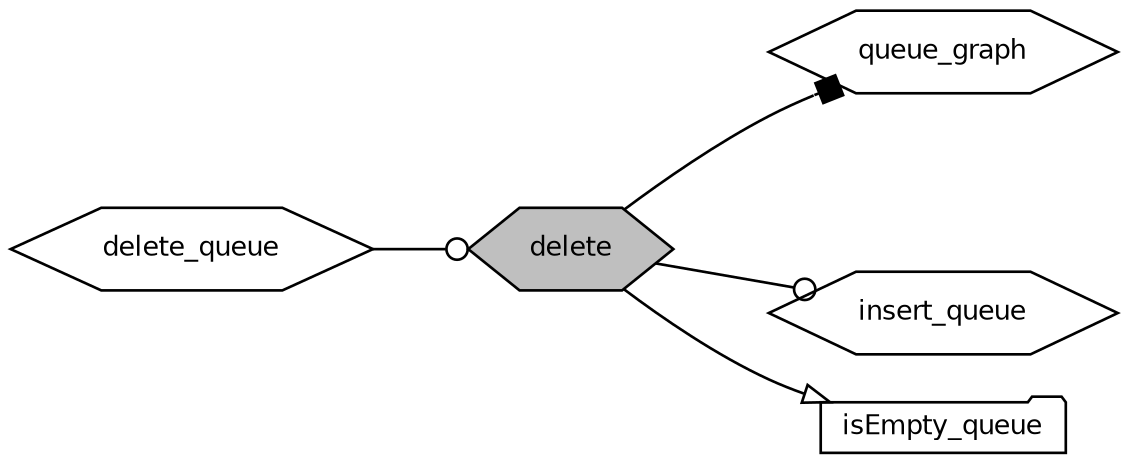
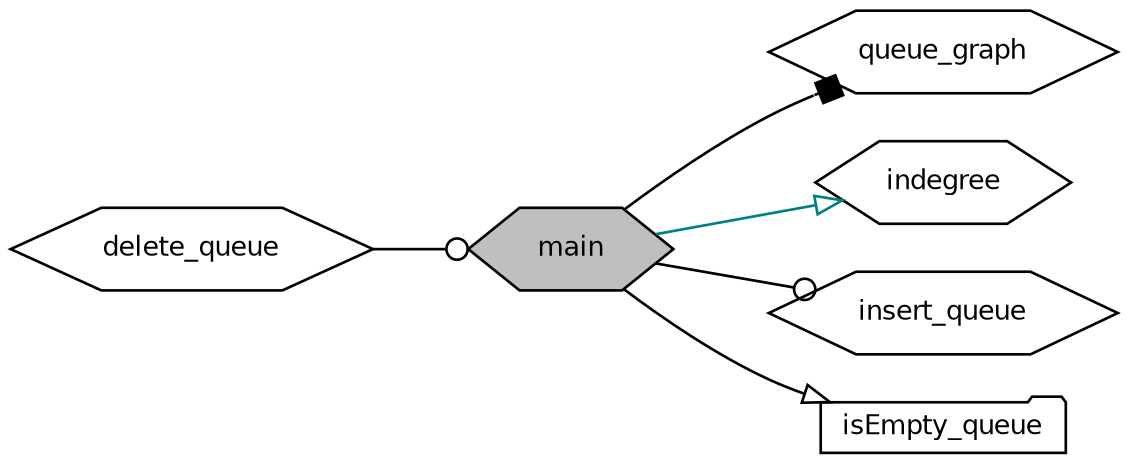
none -> (943, 183)
(571, 249) -> (571, 249)
